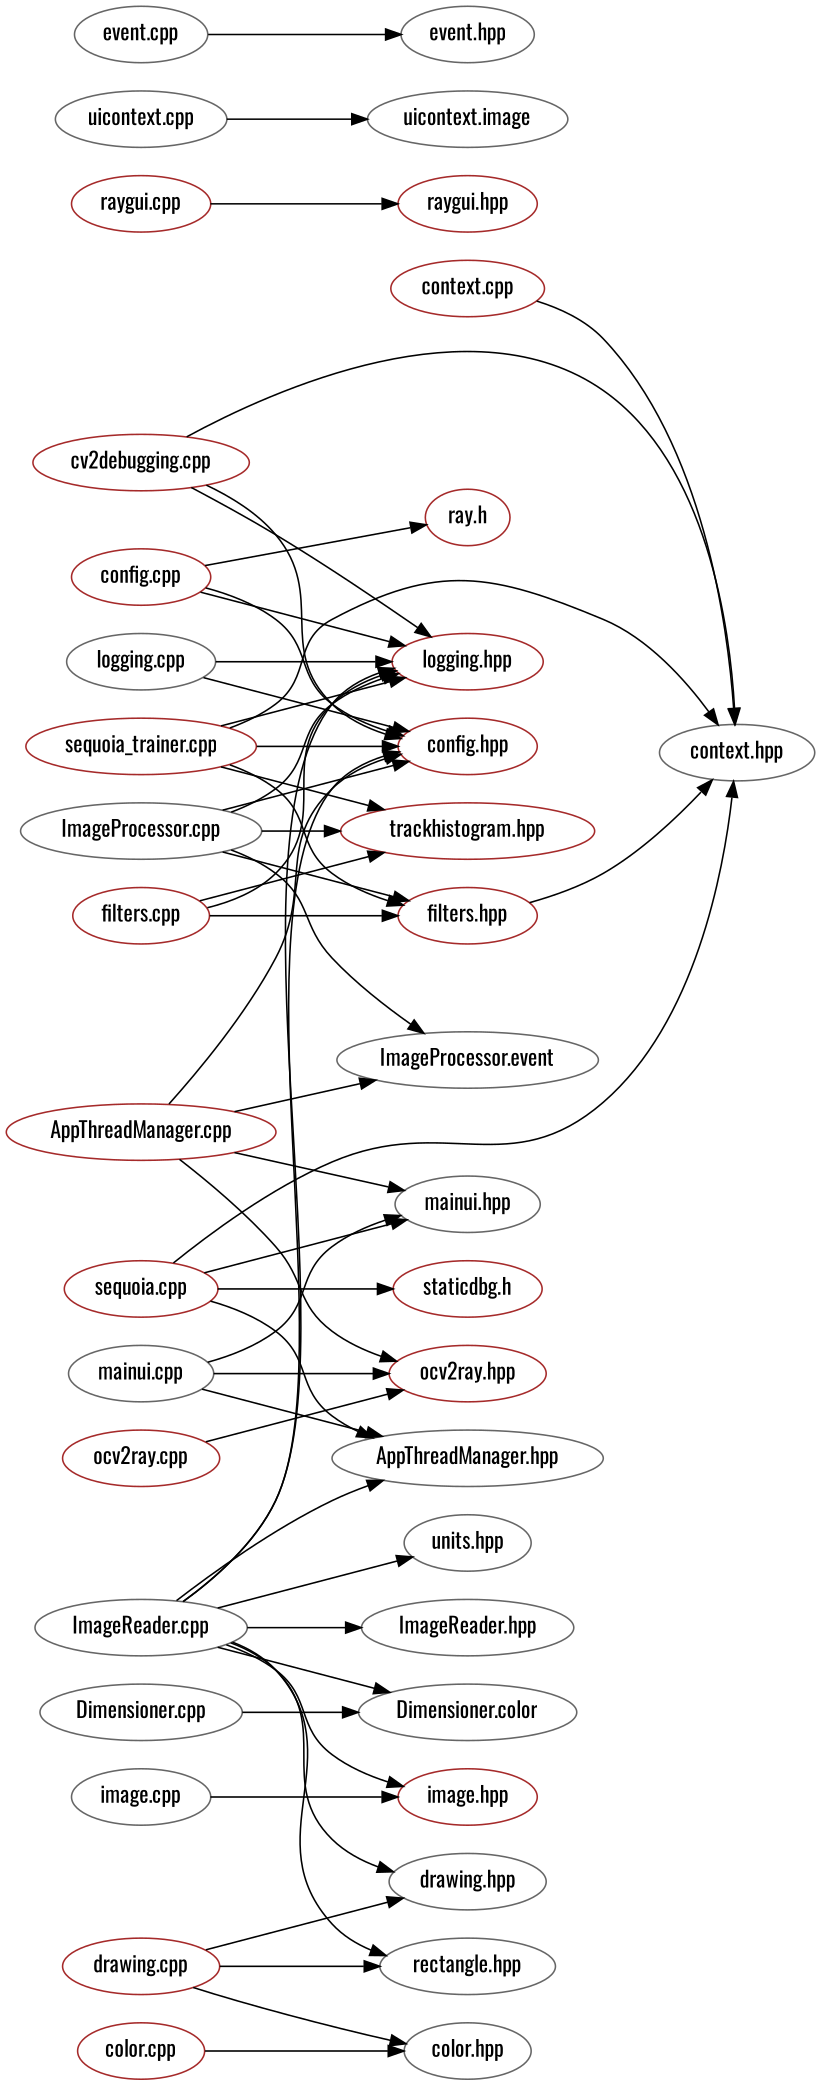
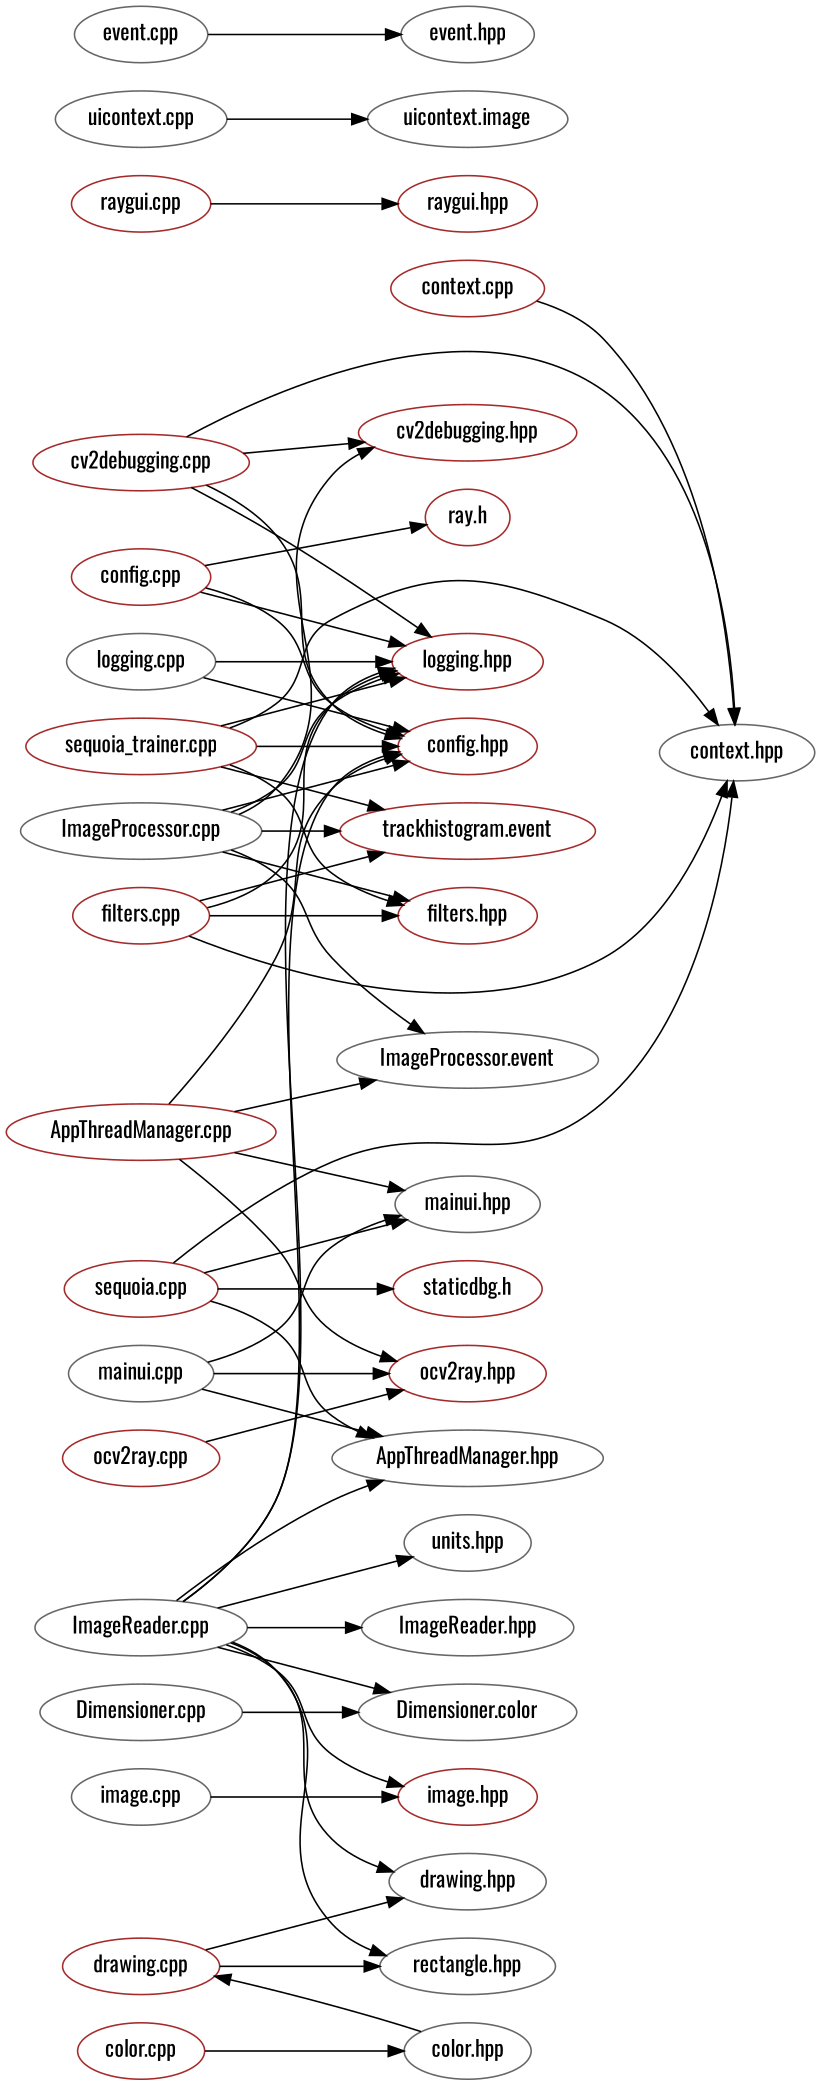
none -> (468, 433)
(468, 831) -> (468, 831)
(623, 860) -> (497, 990)
(291, 2016) -> (326, 2004)
